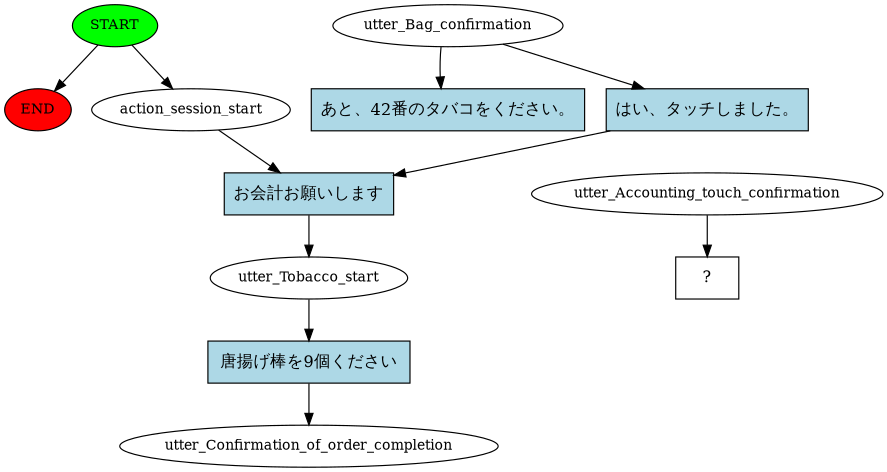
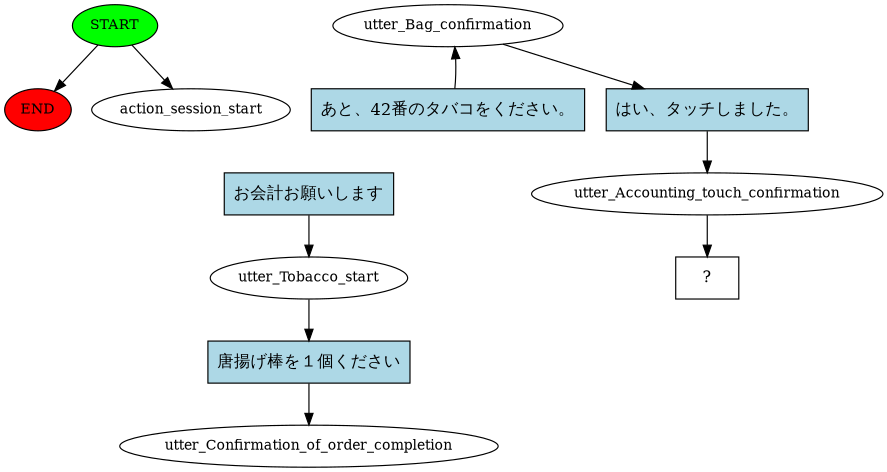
(440, 62) -> (456, 74)
(245, 148) -> none
(508, 152) -> (707, 146)
(309, 362) -> (309, 362)
